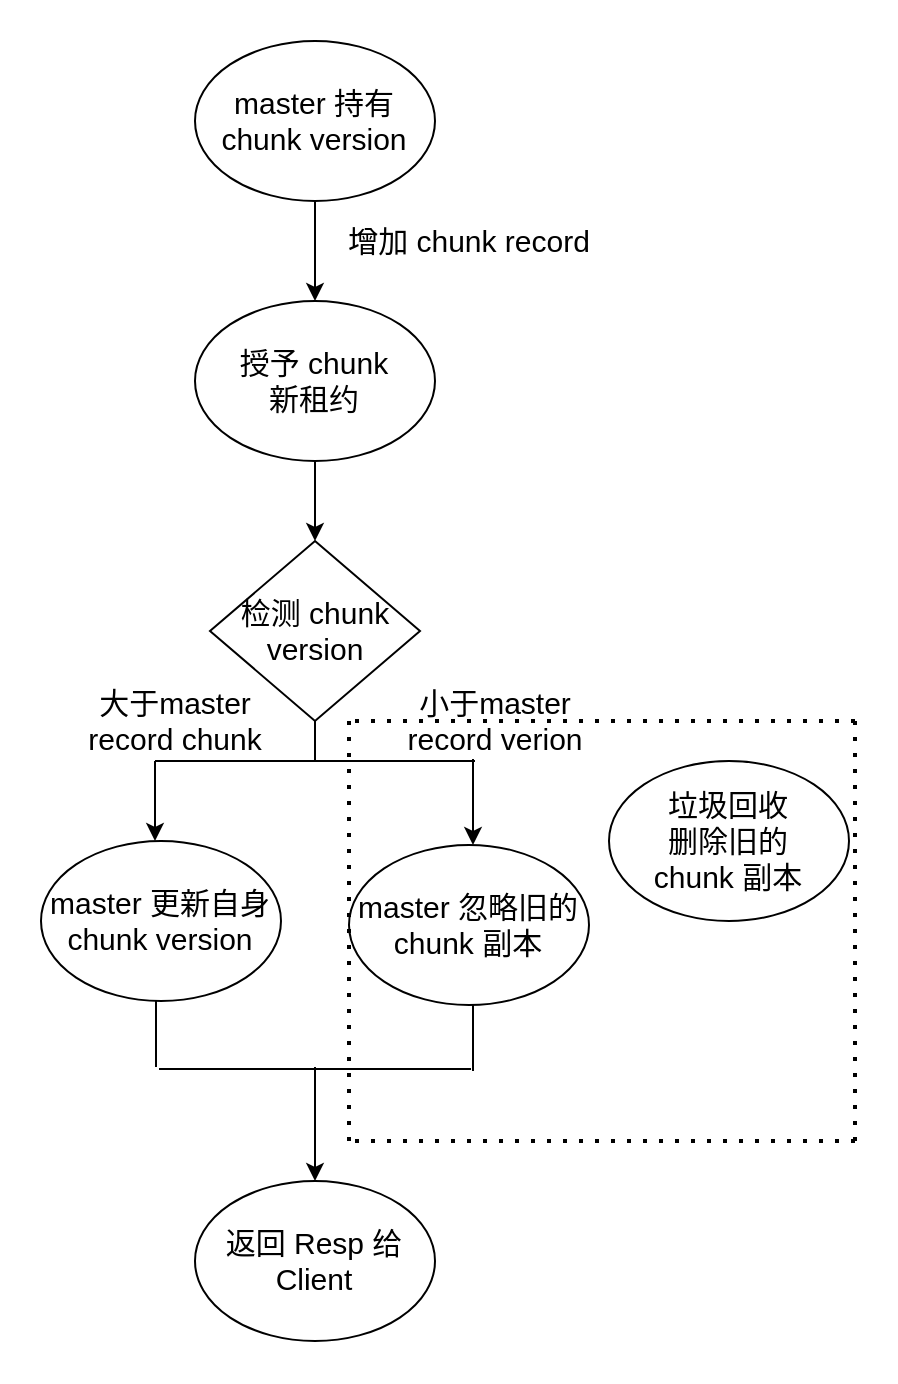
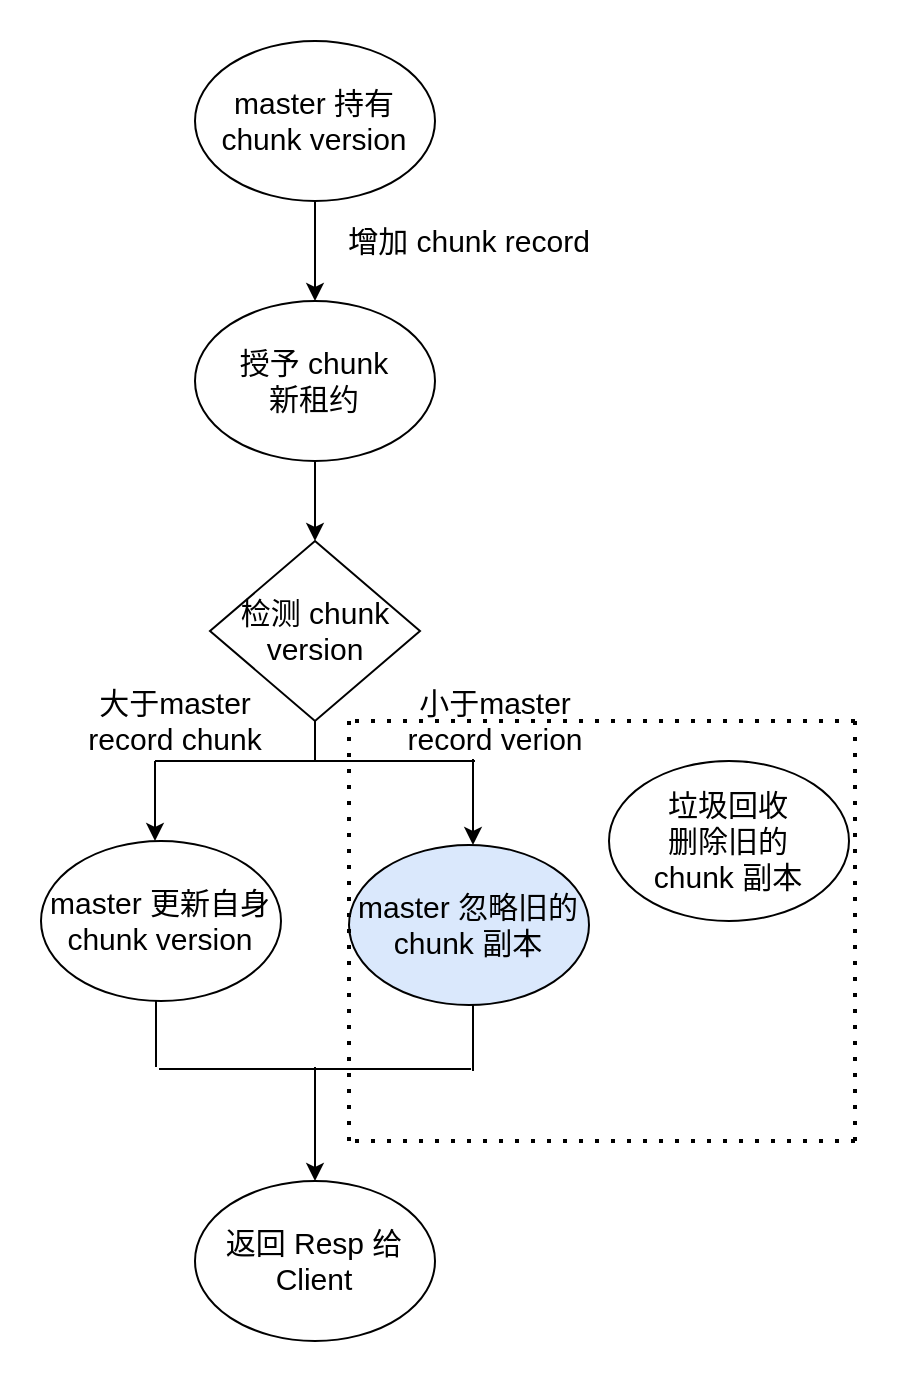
(469, 925) -> (469, 925)
